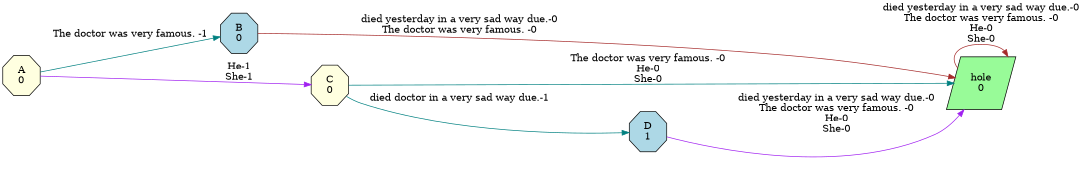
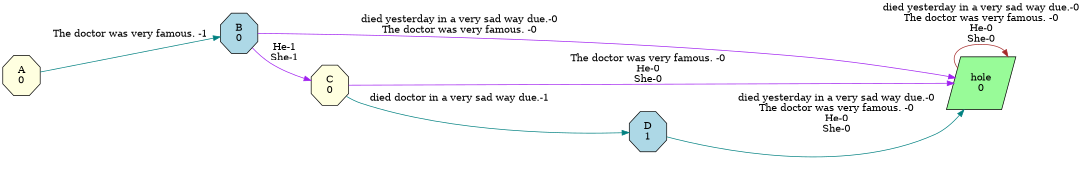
(604, 43) -> (604, 43)
(172, 80) -> (276, 67)
(648, 84) -> (648, 84)
(817, 157) -> (817, 157)
